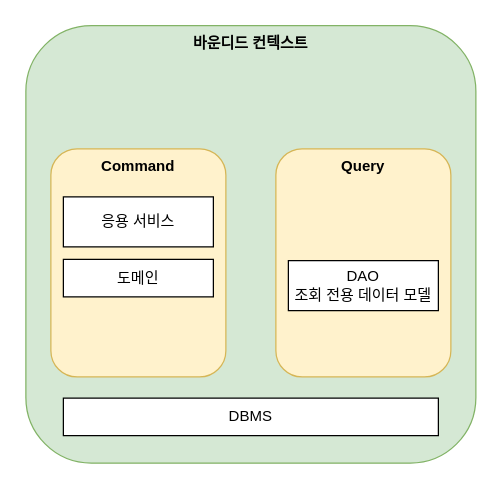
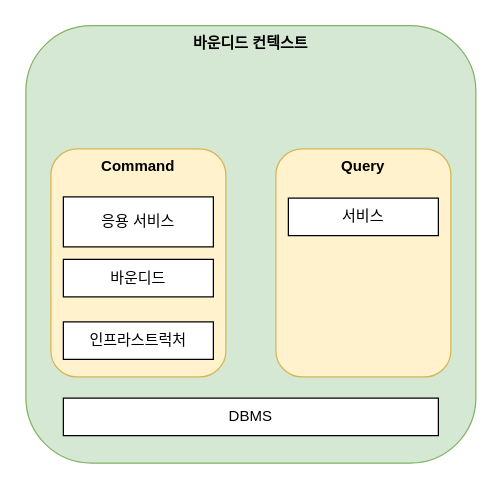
none -> (363, 217)
(138, 278) -> (138, 278)
(363, 286) -> none
none -> (138, 341)
